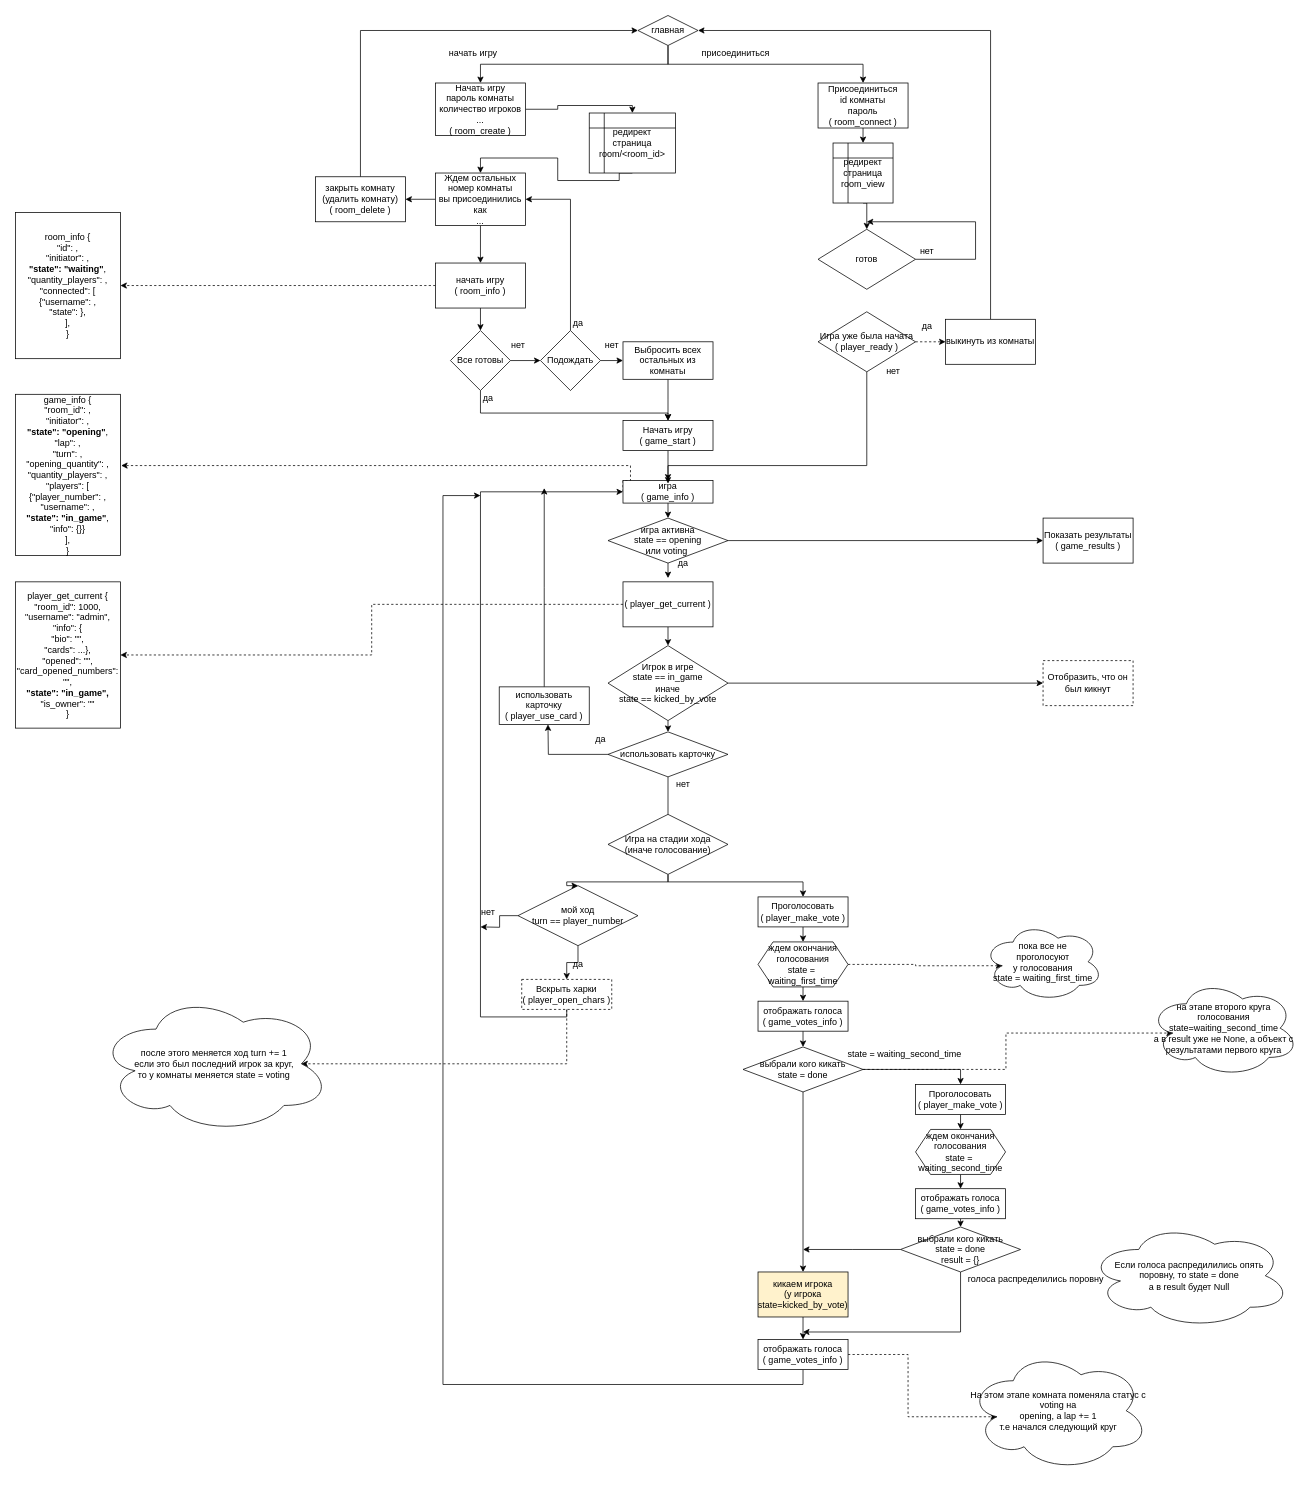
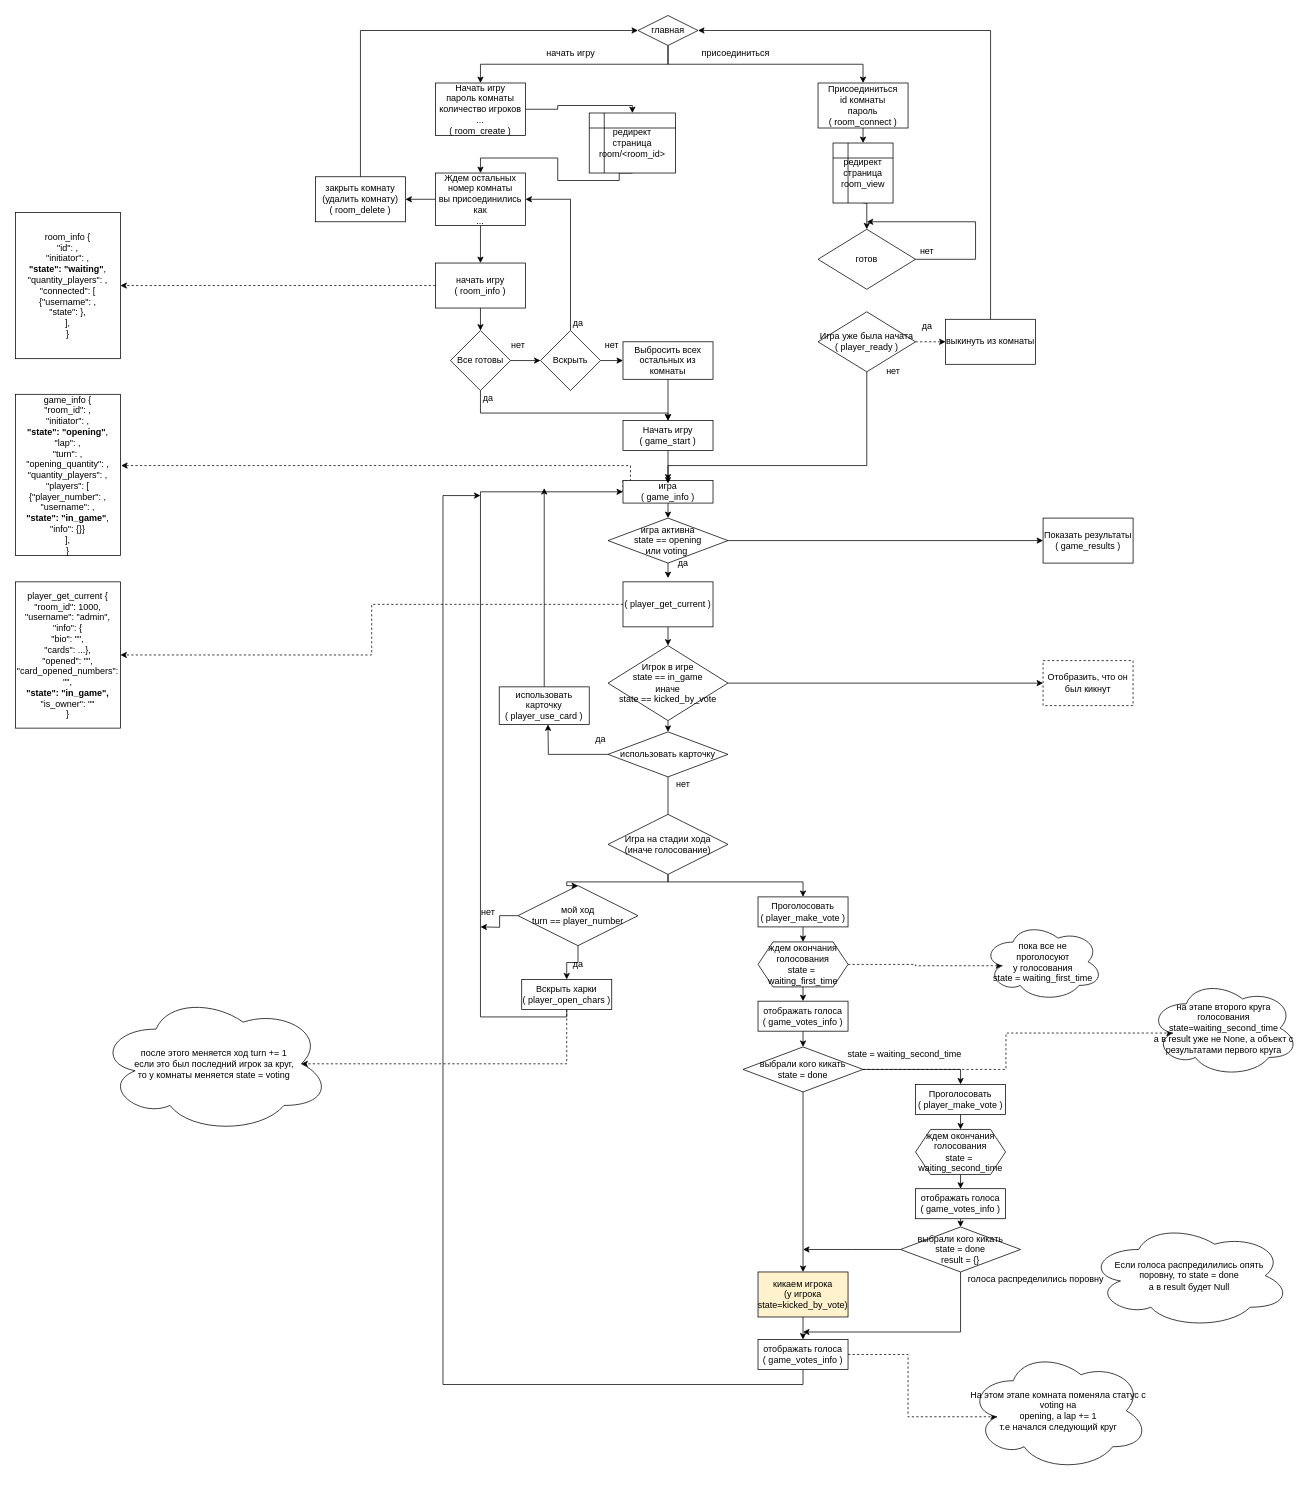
(473, 53) -> (570, 53)
(570, 360) -> (570, 360)
(567, 994) -> (567, 994)
